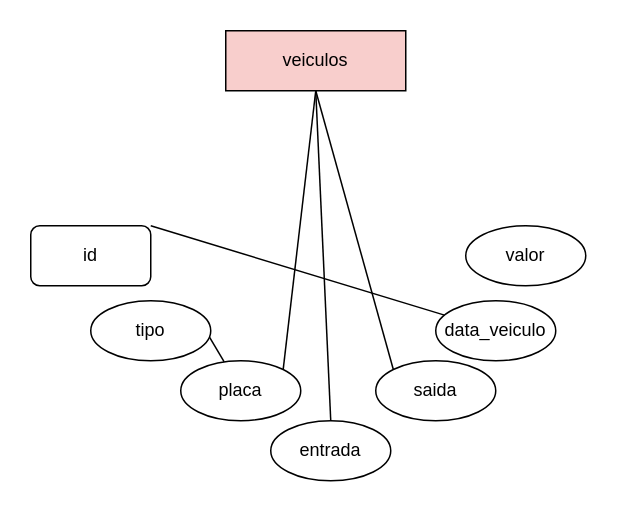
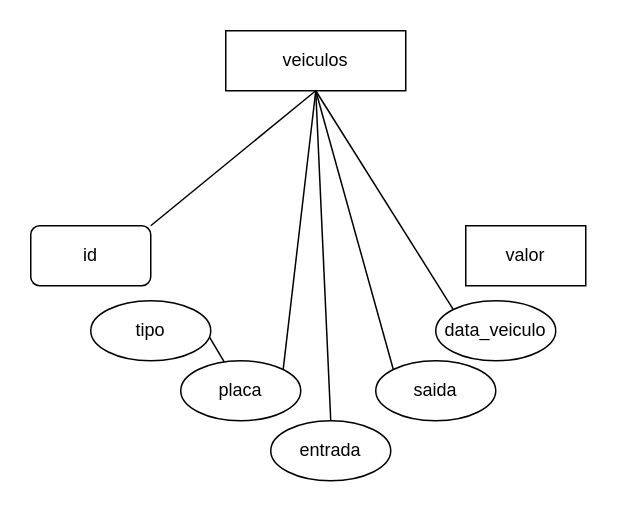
(316, 61) -> (316, 61)
none -> (386, 202)
(526, 256) -> (526, 256)
(297, 270) -> (231, 160)
